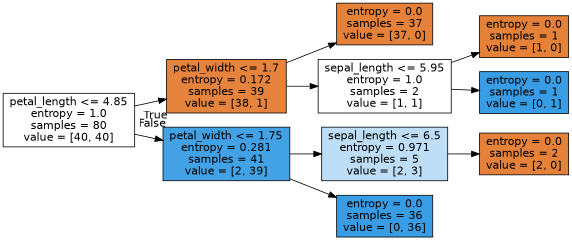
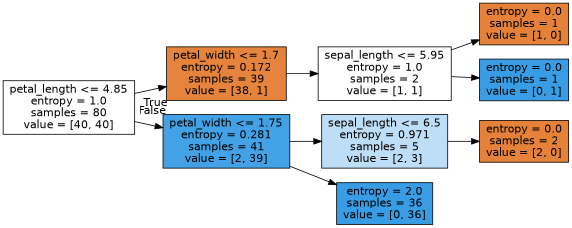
(385, 24) -> none
(385, 216) -> (385, 204)
